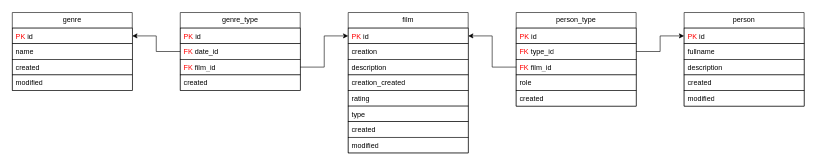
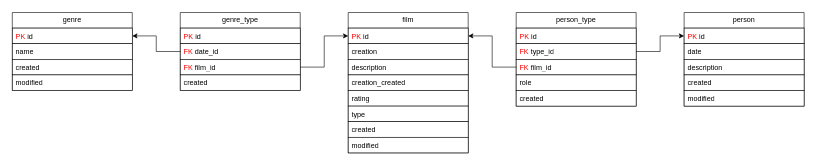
(702, 52) -> (696, 52)
